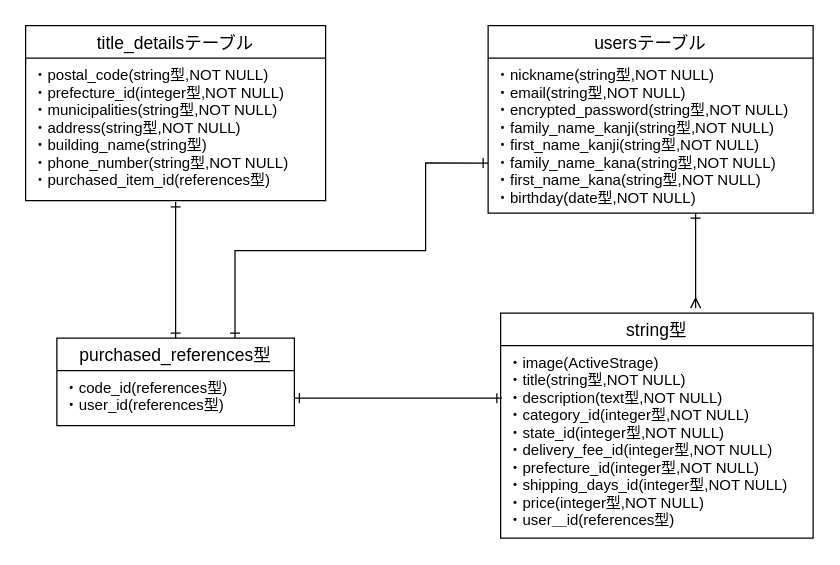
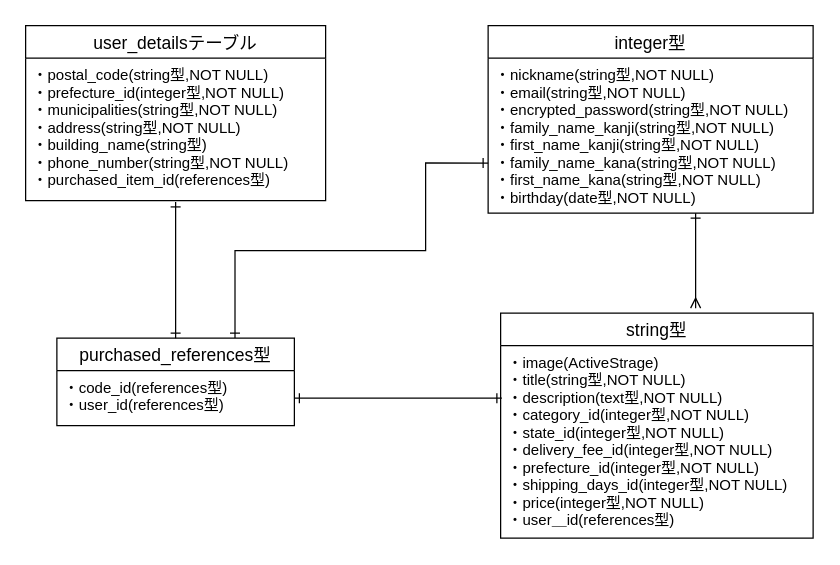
(175, 43) -> (175, 43)
(650, 43) -> (650, 43)
